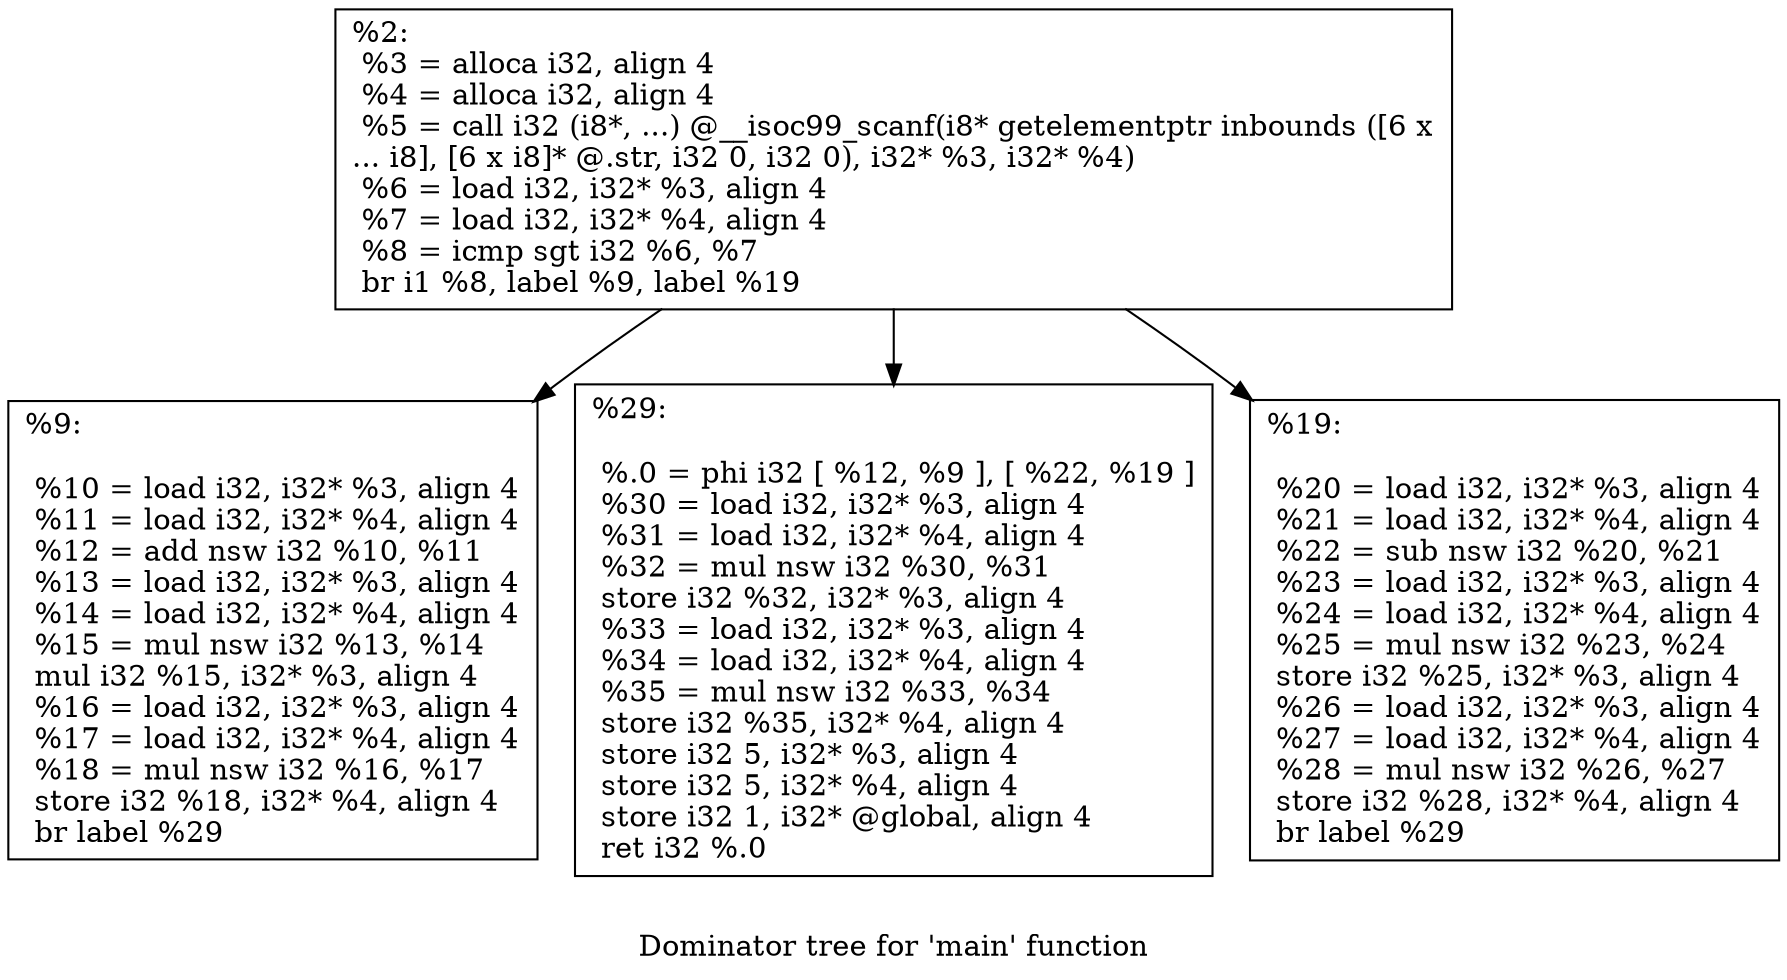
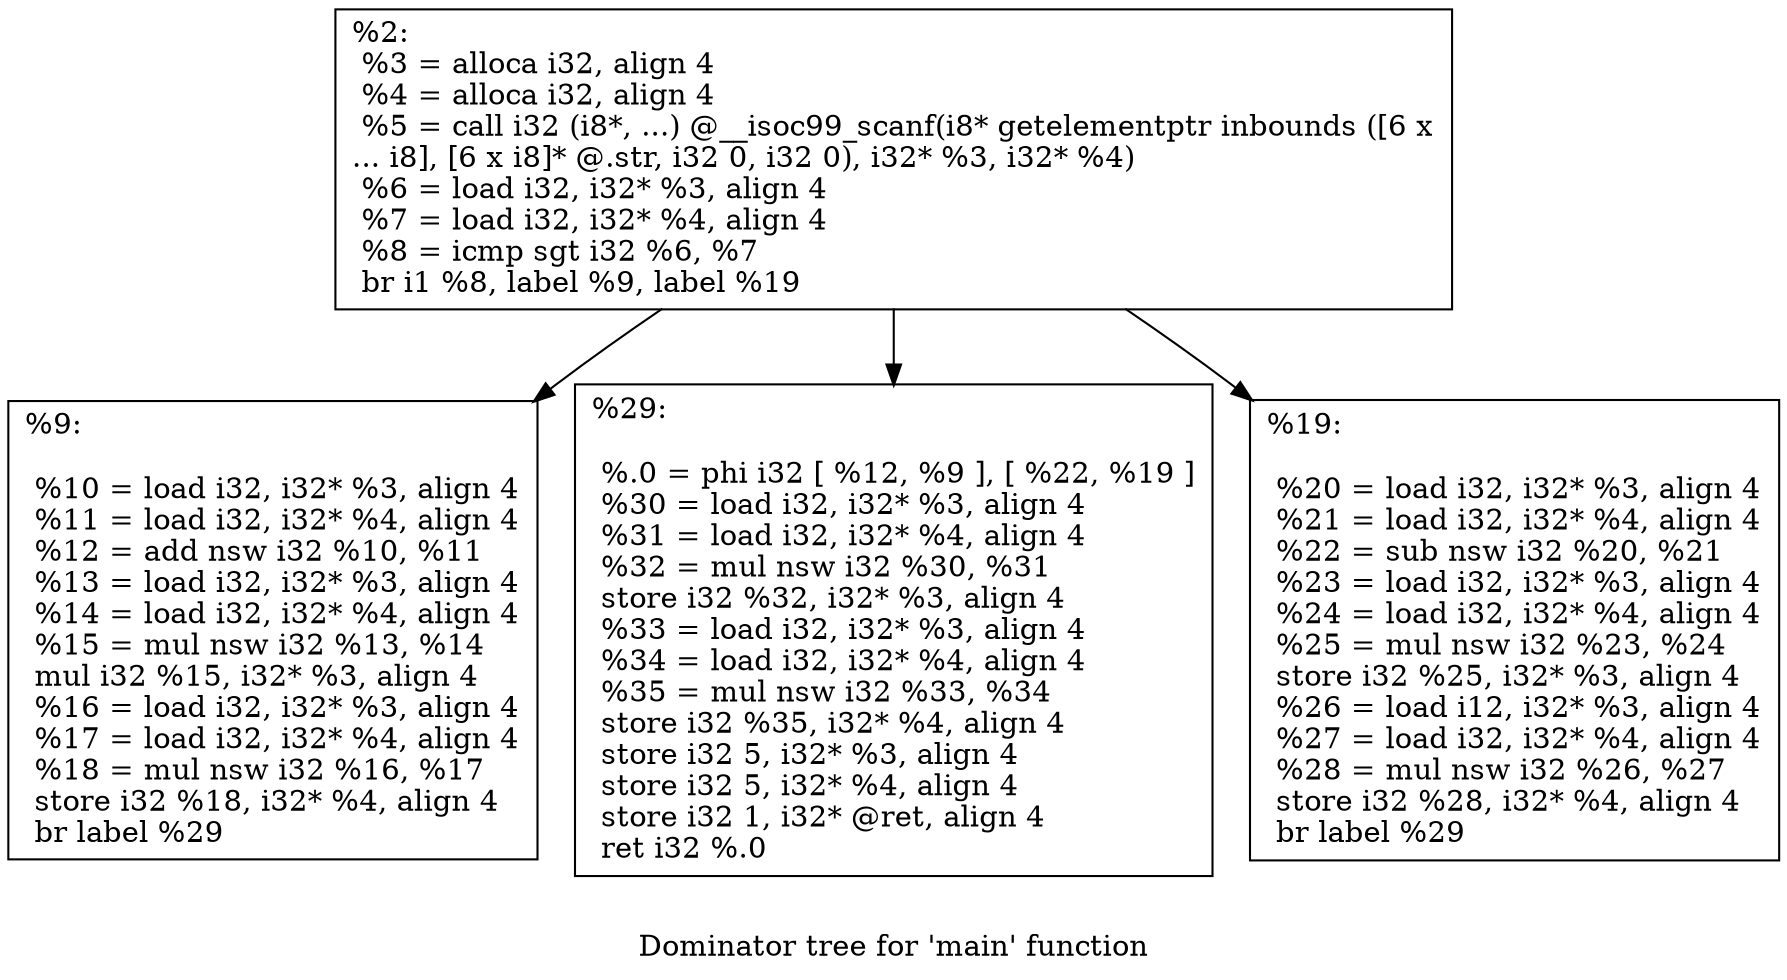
(1515, 708) -> (1515, 708)
(843, 818) -> (819, 818)
